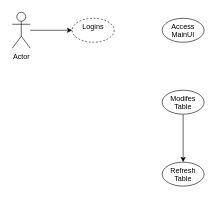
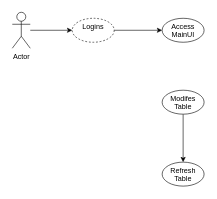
none -> (156, 30)
